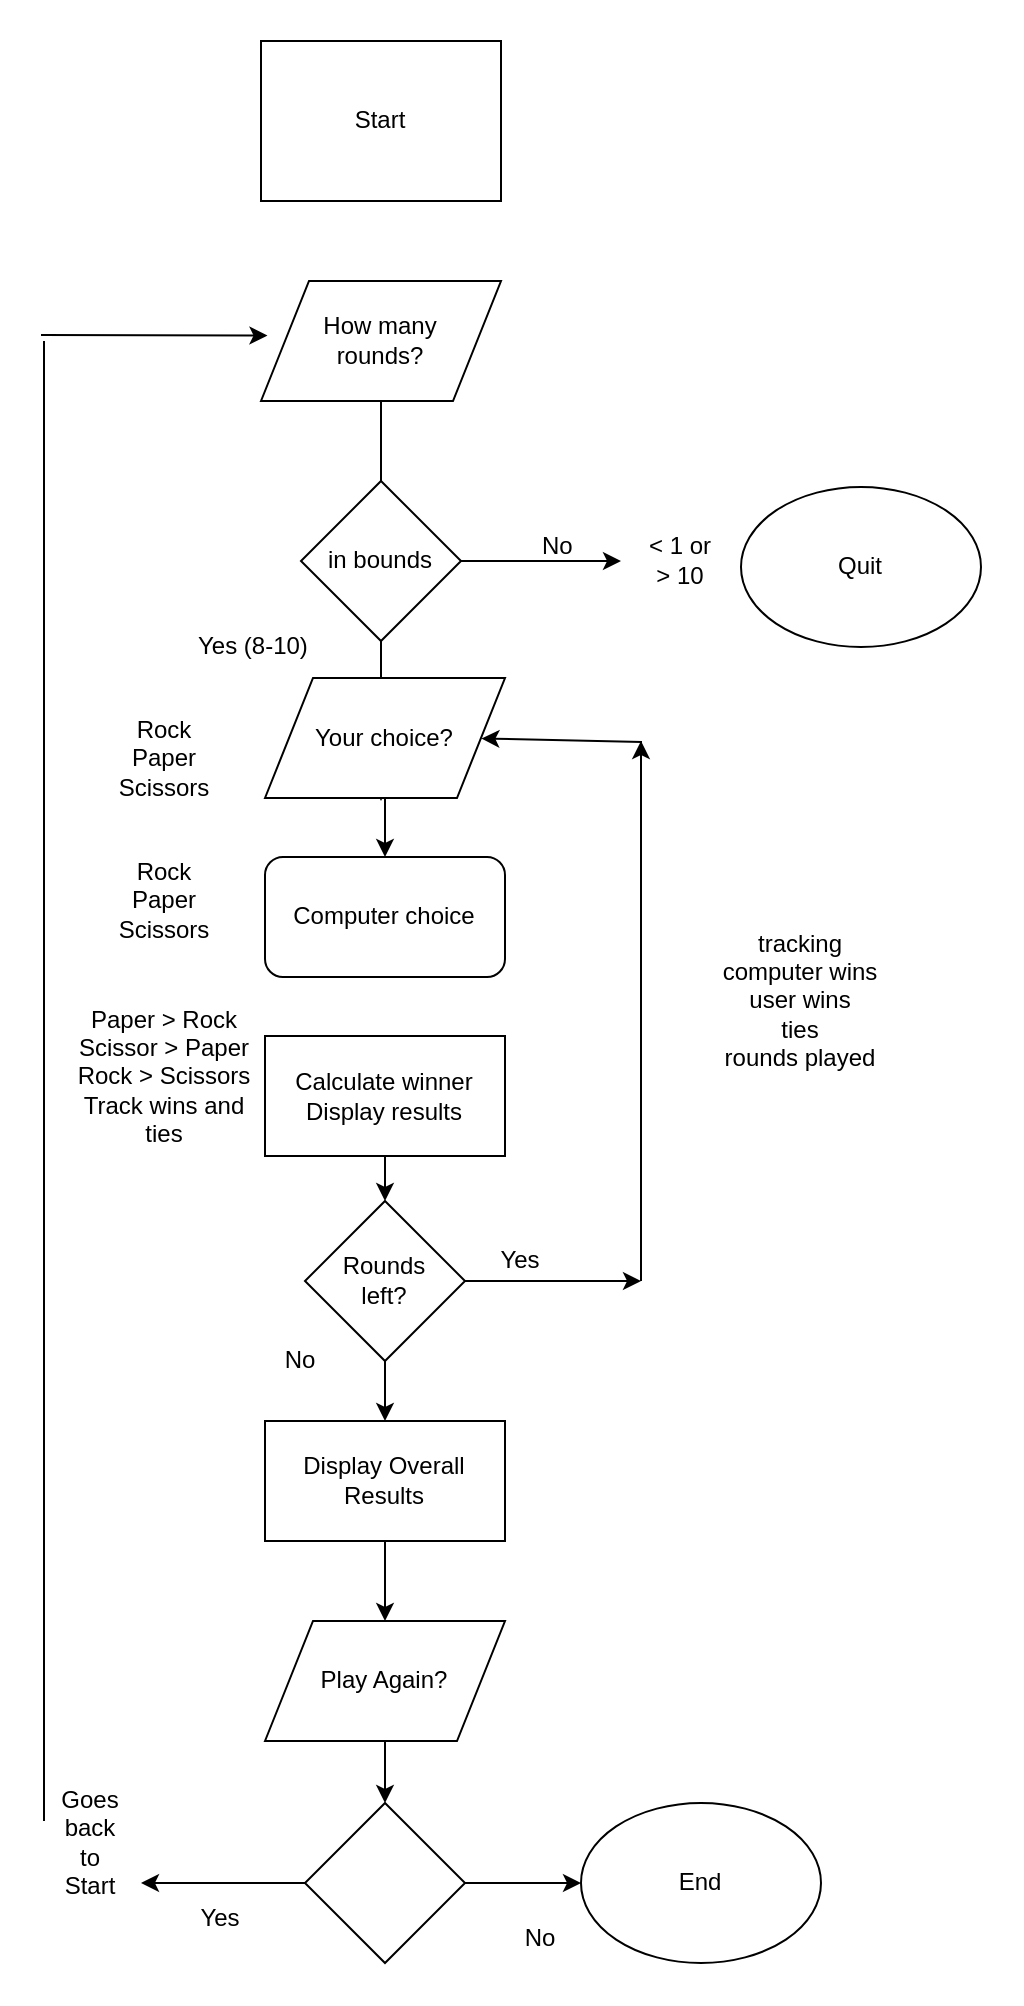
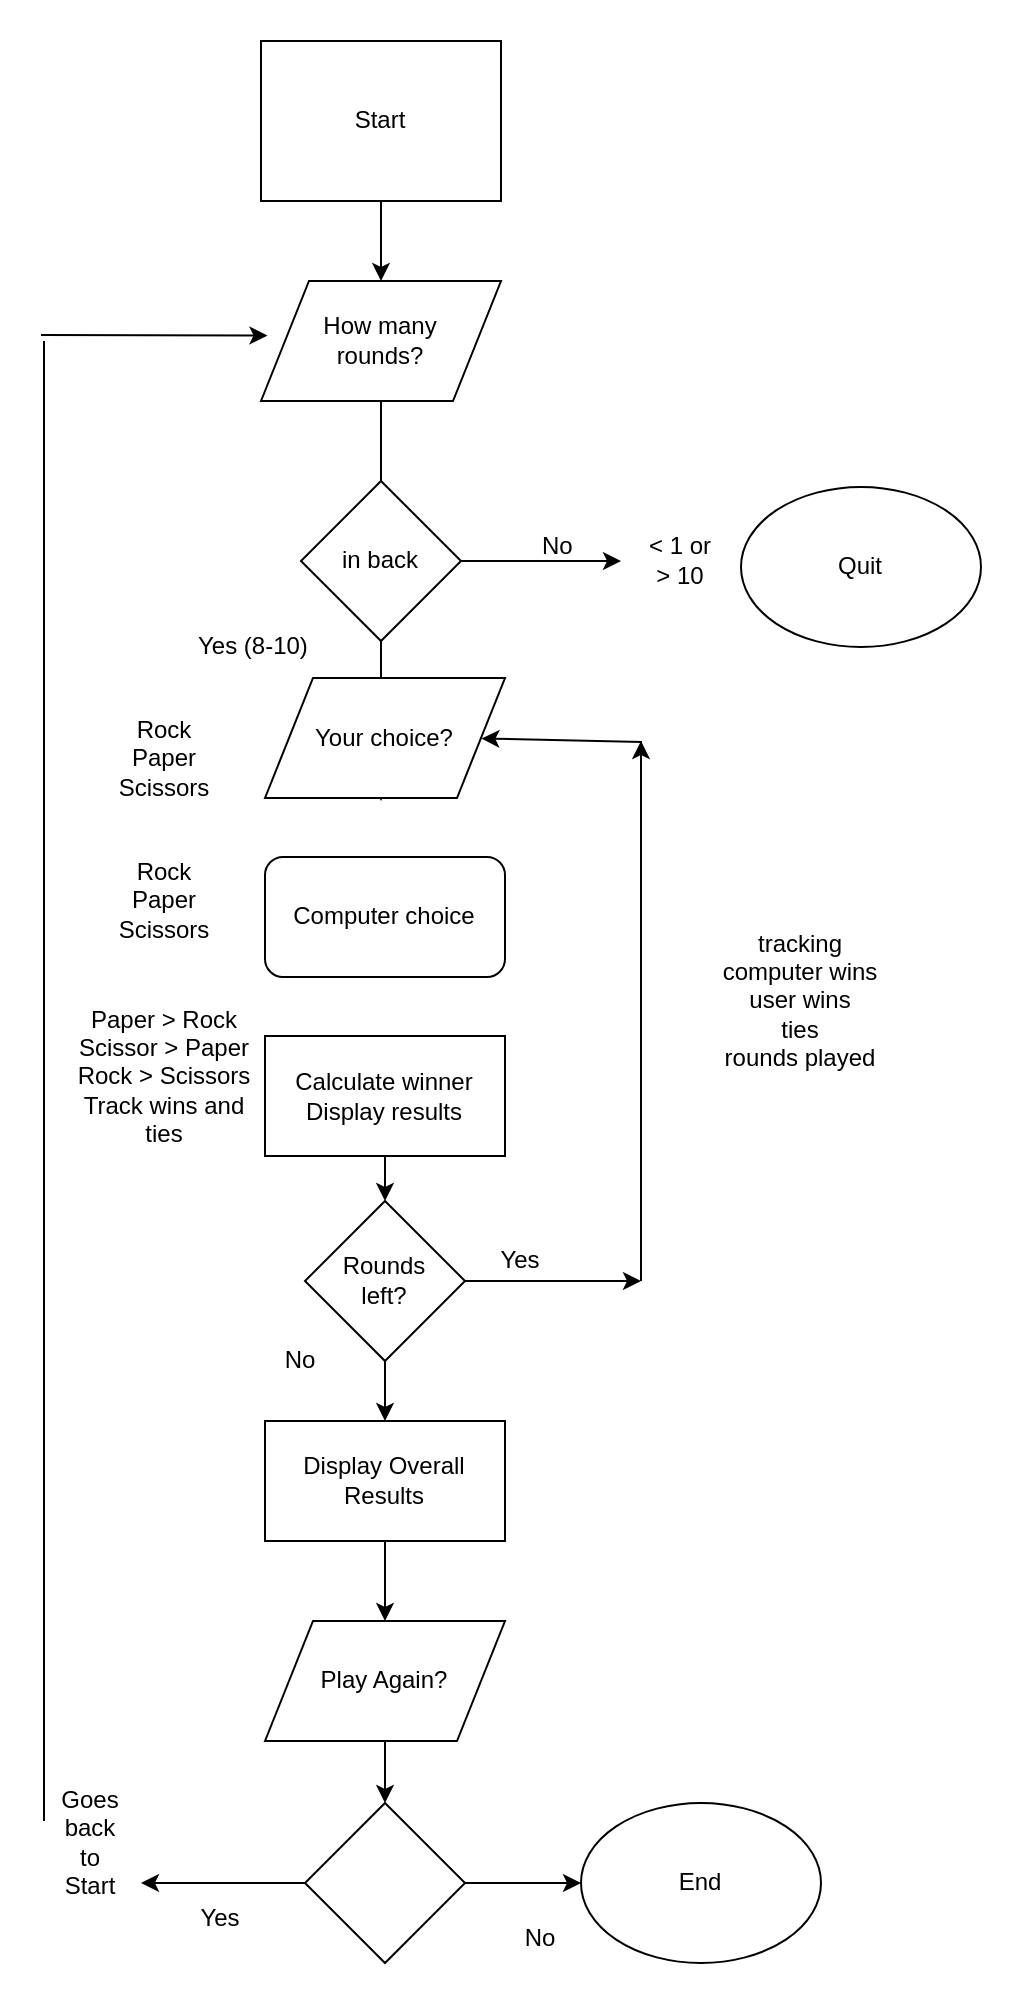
none -> (381, 234)
(381, 561) -> (381, 561)
(385, 834) -> none
